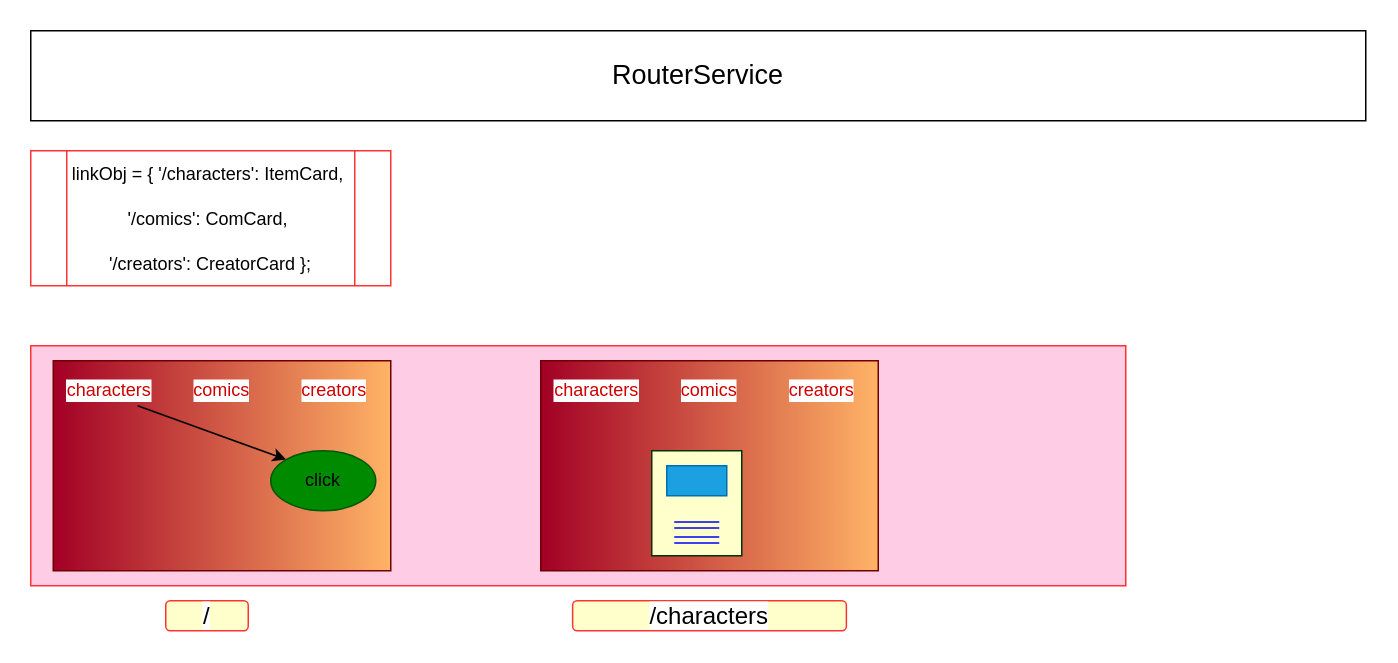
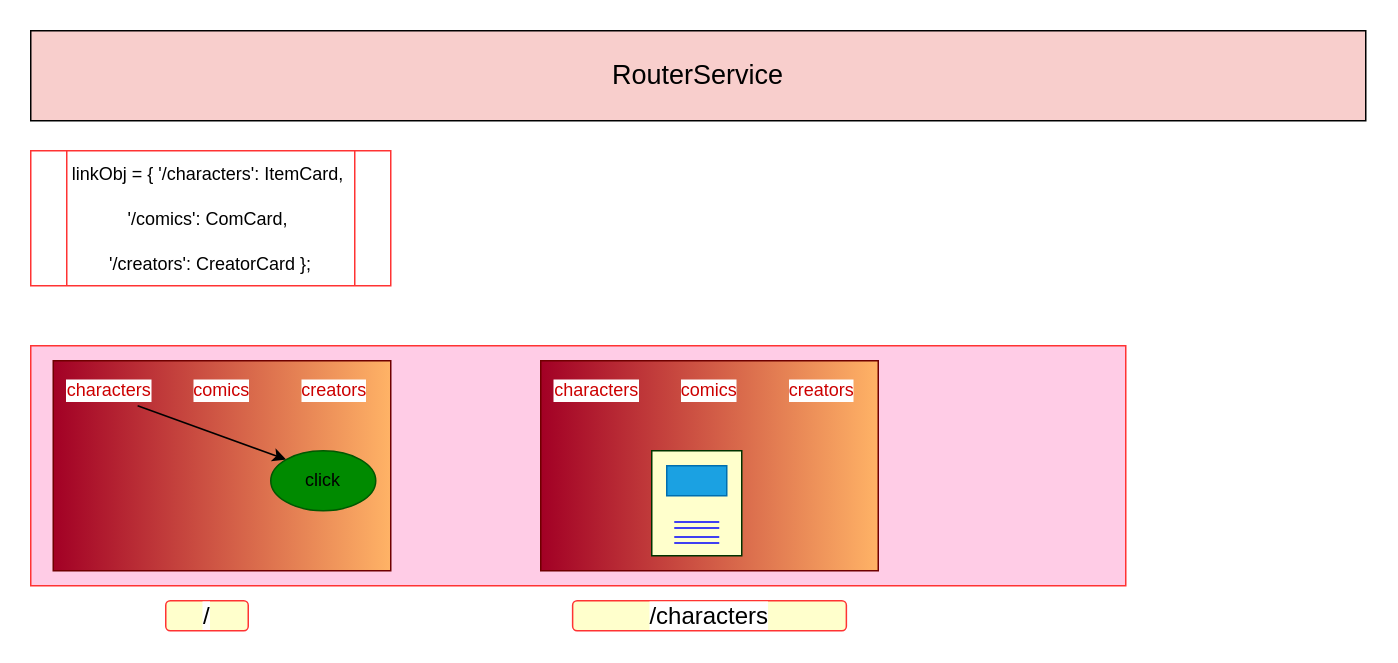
(698, 76) -> (698, 76)
